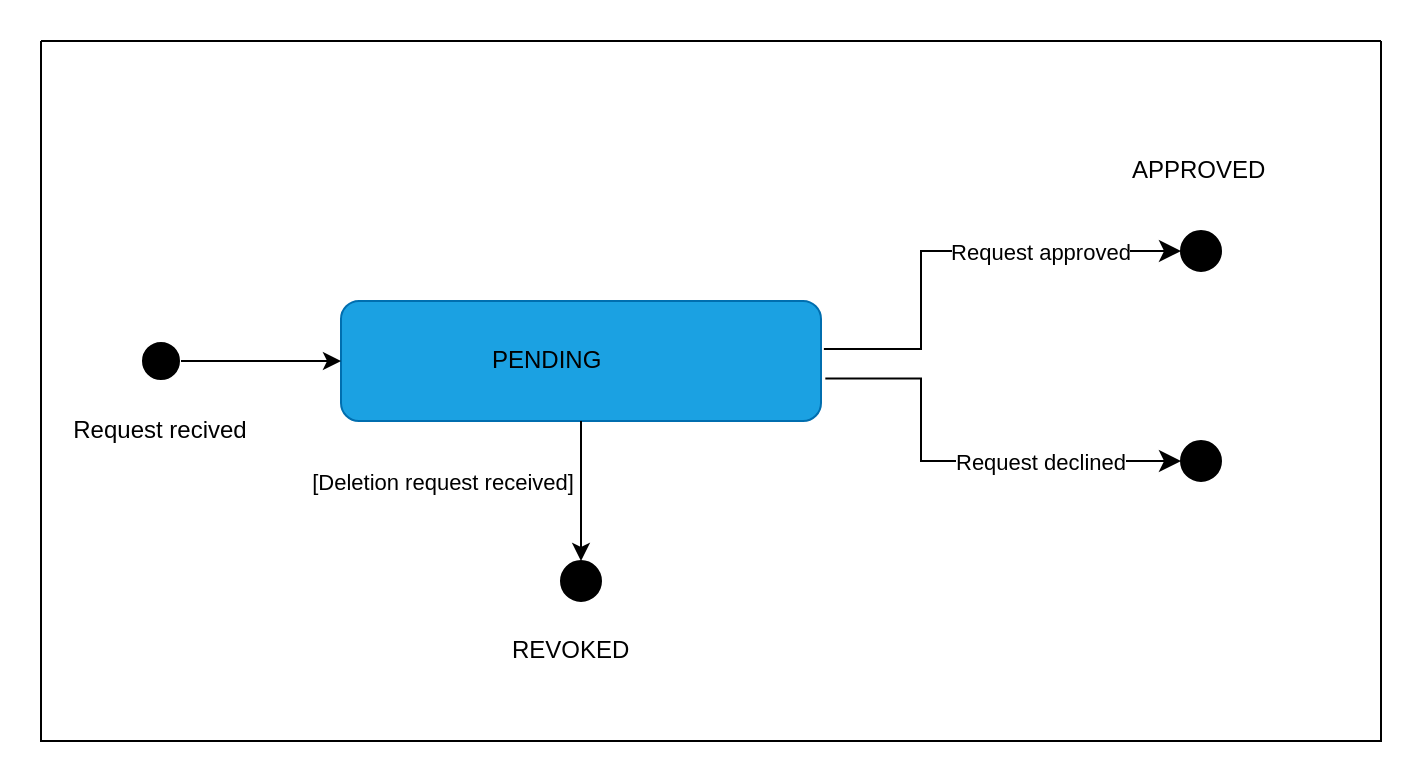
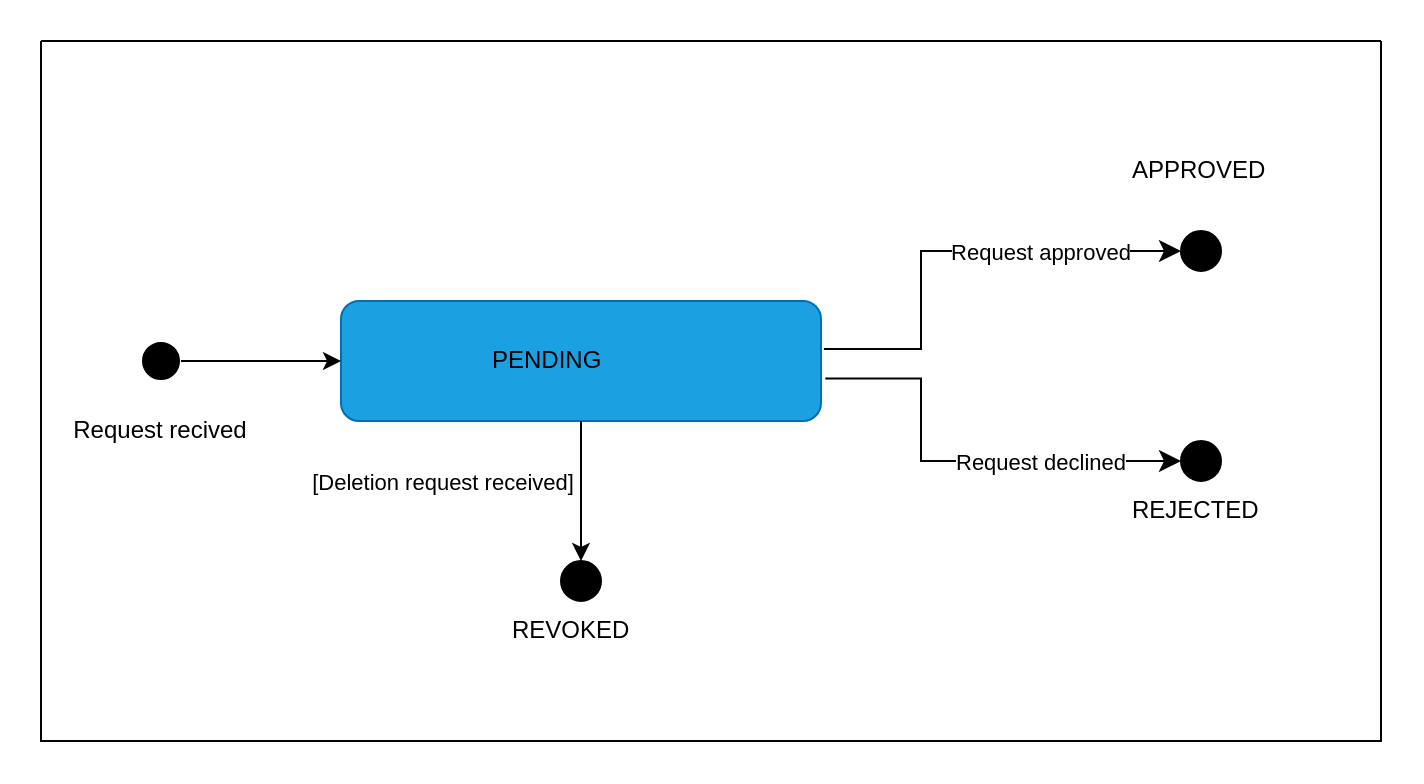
none -> (1201, 511)
(581, 651) -> (581, 631)
